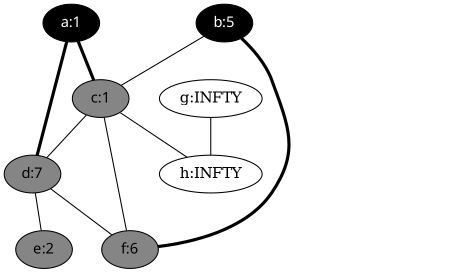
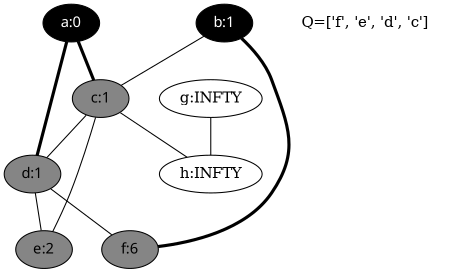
(71, 23) -> (71, 23)
(224, 23) -> (224, 23)
none -> (365, 23)
(33, 174) -> (33, 174)
(115, 174) -> (77, 175)
